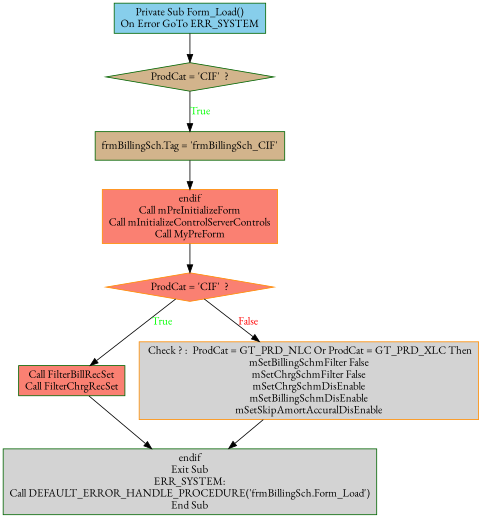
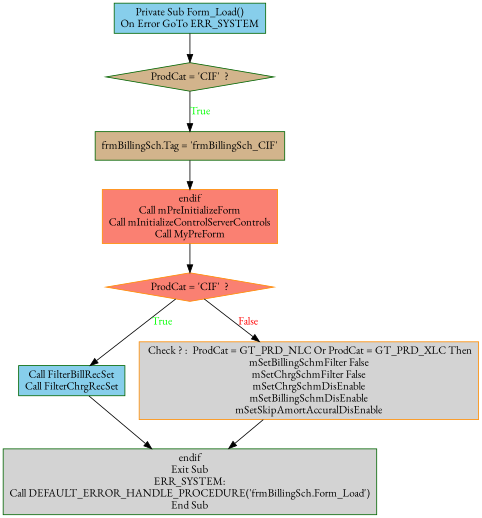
(72, 381) -> (72, 381)
